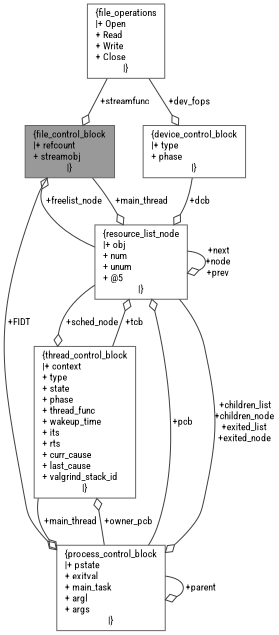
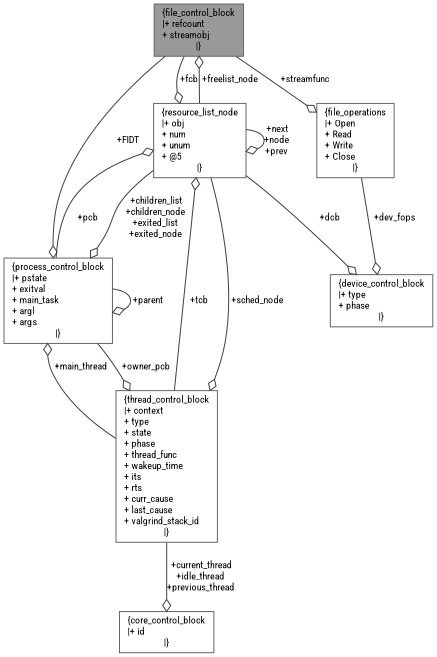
(98, 96) -> (271, 81)
(188, 197) -> (298, 219)
(141, 201) -> (188, 80)
none -> (167, 632)
